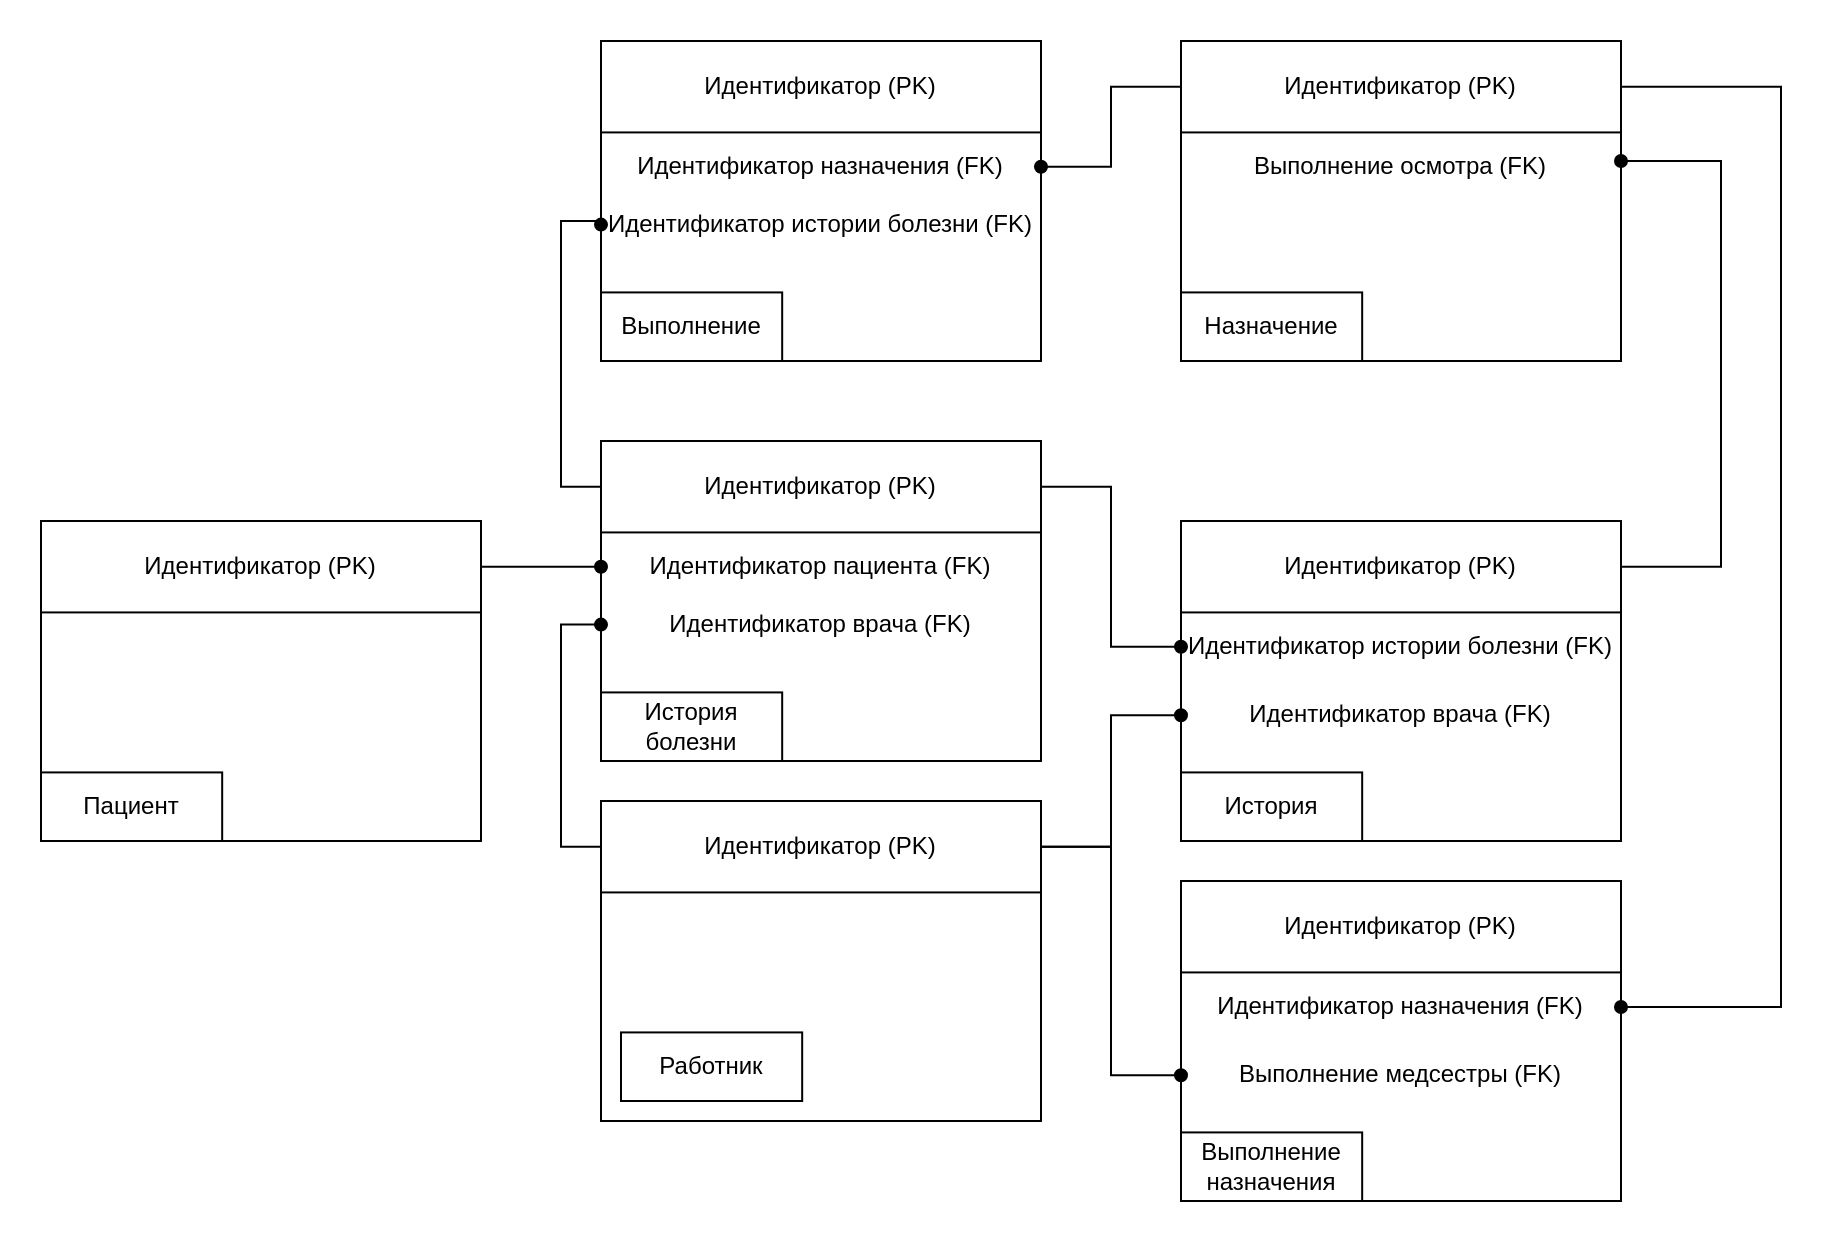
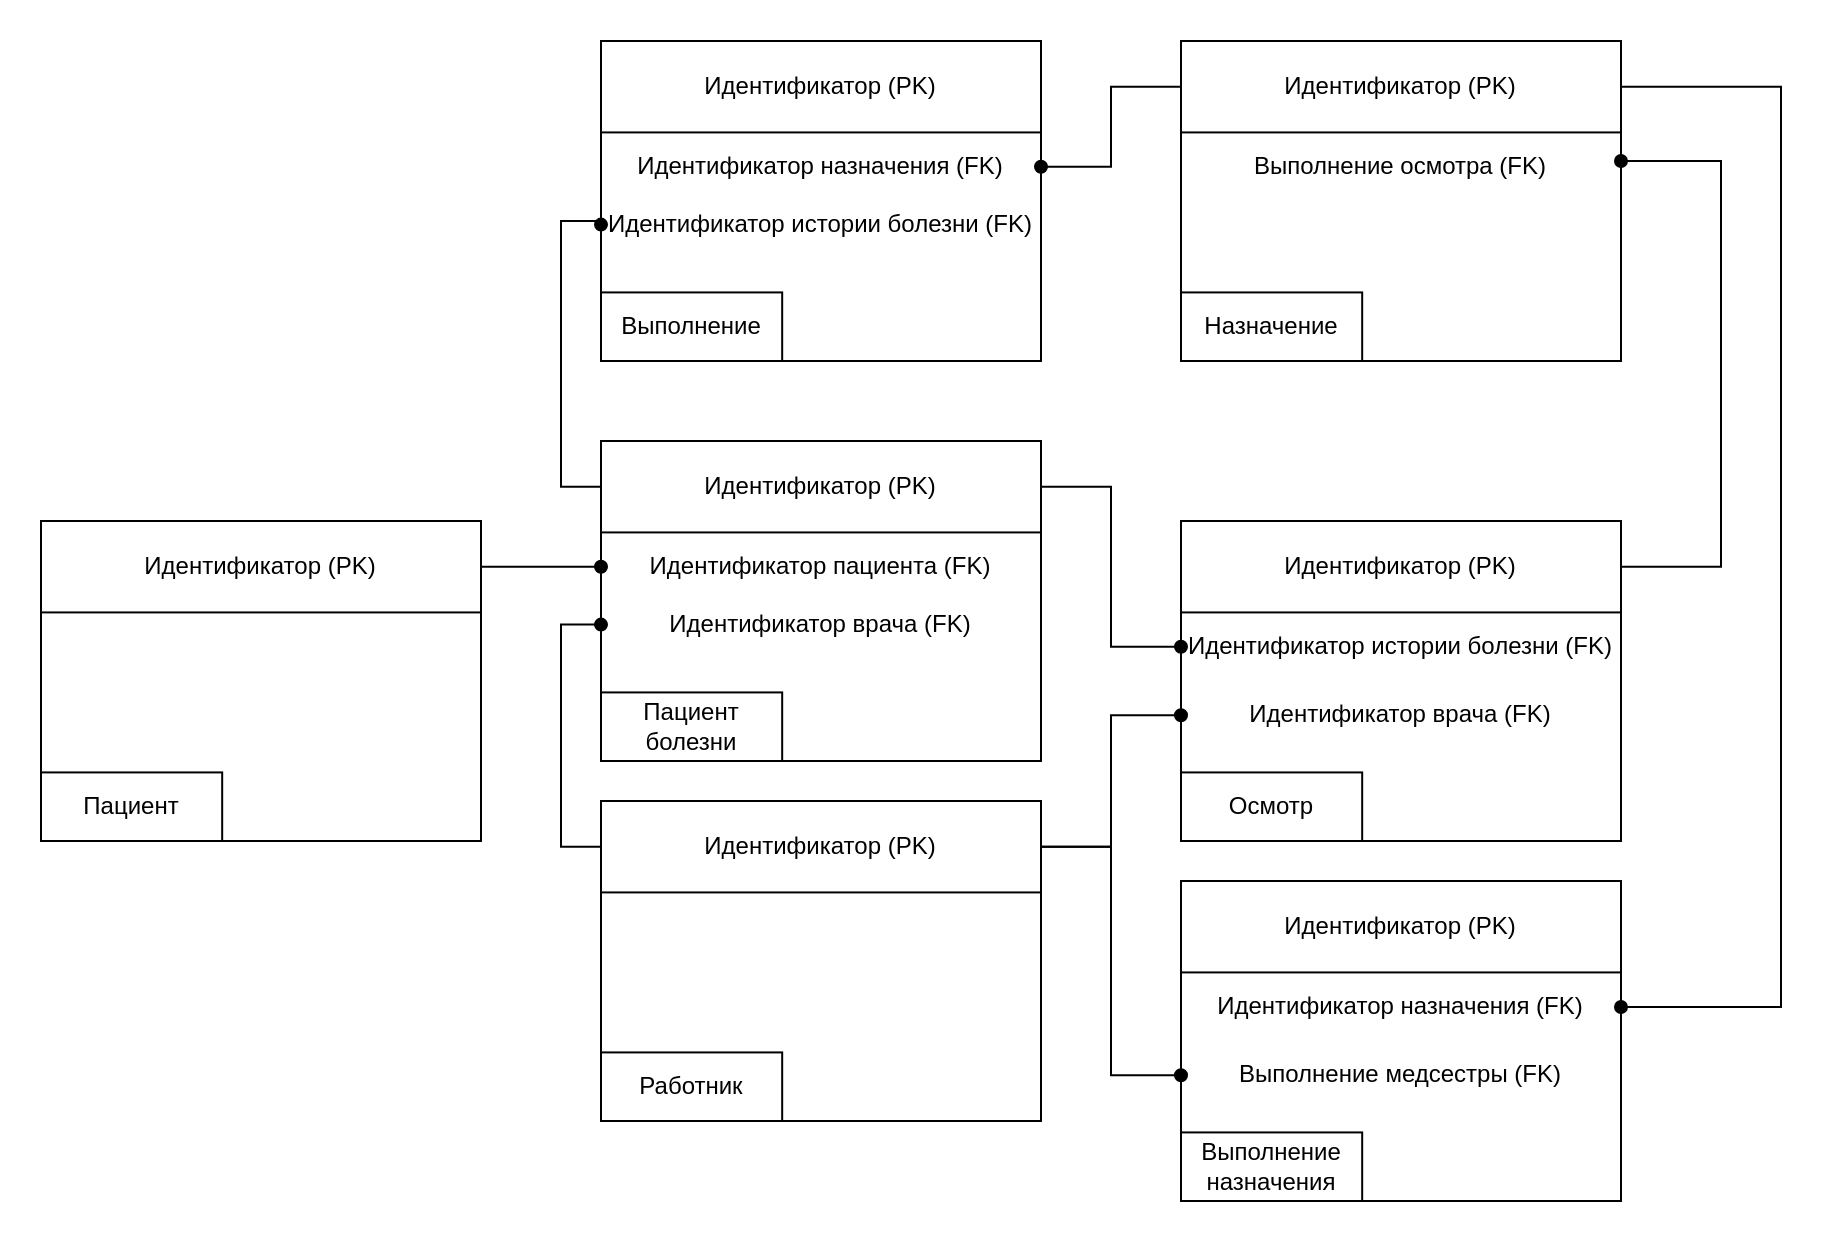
(692, 727) -> (692, 727)
(1272, 807) -> (1272, 807)
(712, 1067) -> (692, 1087)
